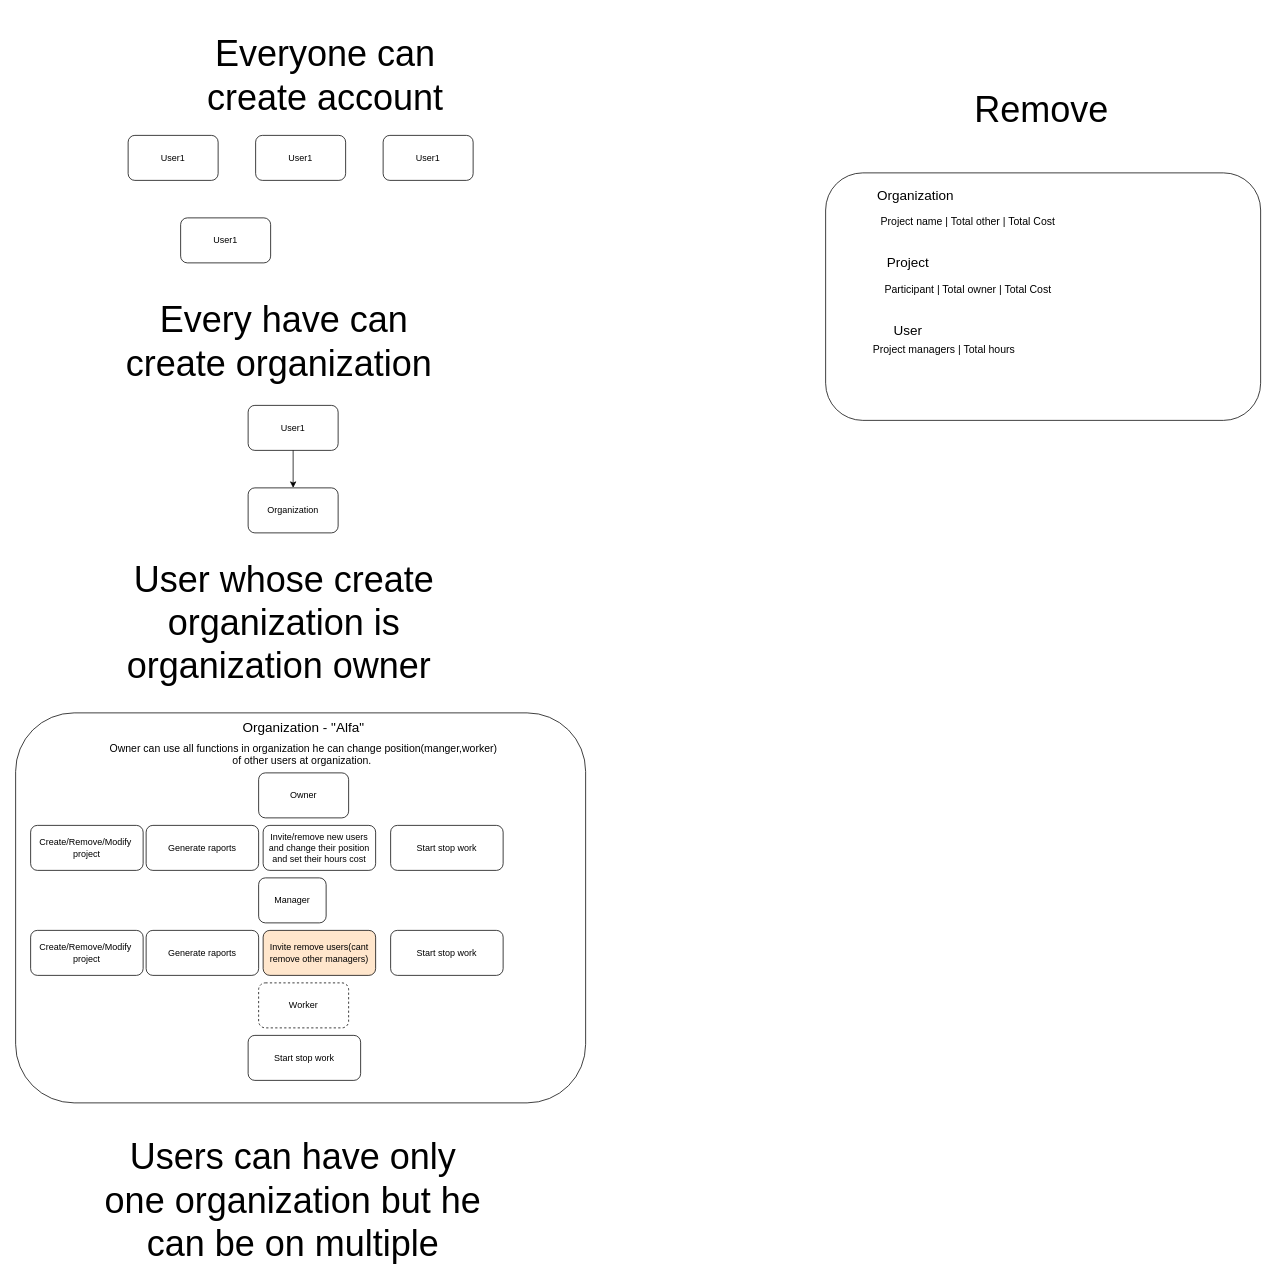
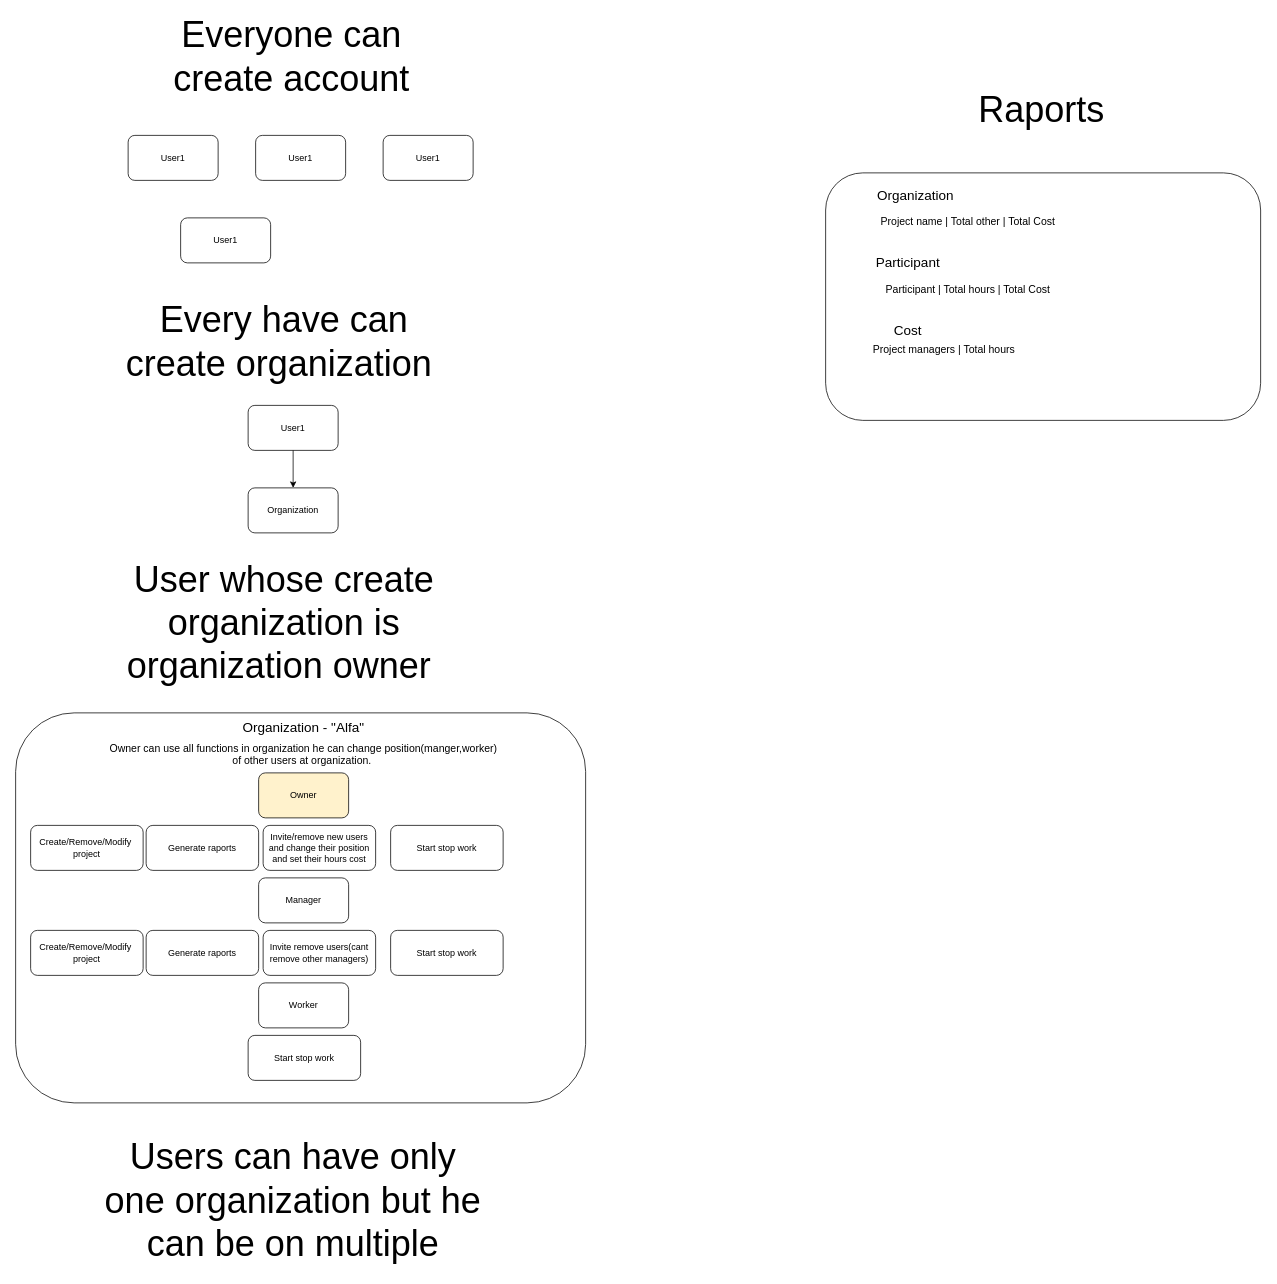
(325, 75) -> (291, 57)
(1041, 109) -> (1041, 109)
(908, 263) -> (908, 263)
(968, 289) -> (968, 289)
(908, 330) -> (908, 330)
(303, 795) -> (303, 795)
(292, 900) -> (303, 900)
(319, 953) -> (319, 953)
(303, 1005) -> (303, 1005)
